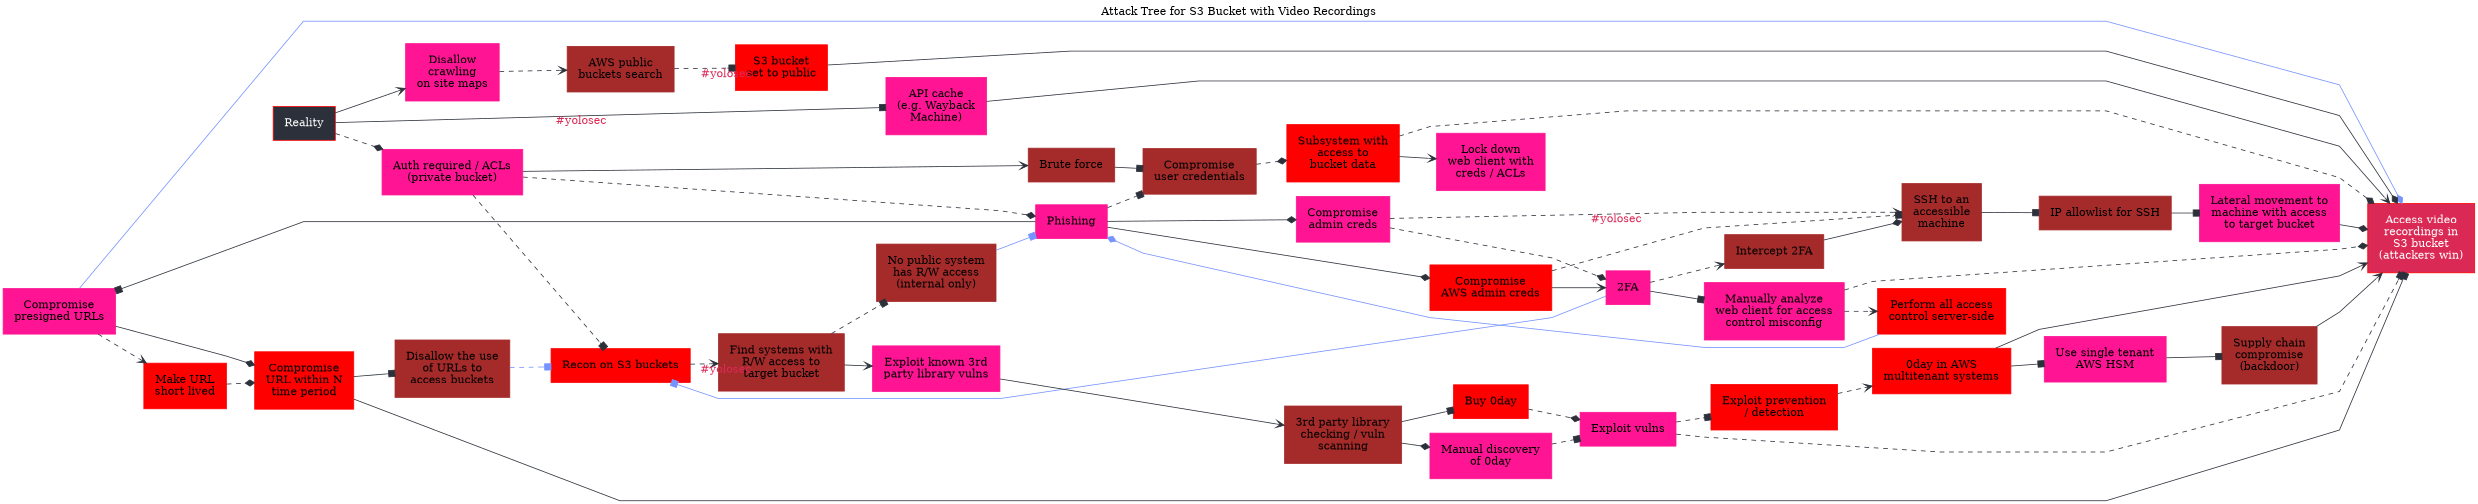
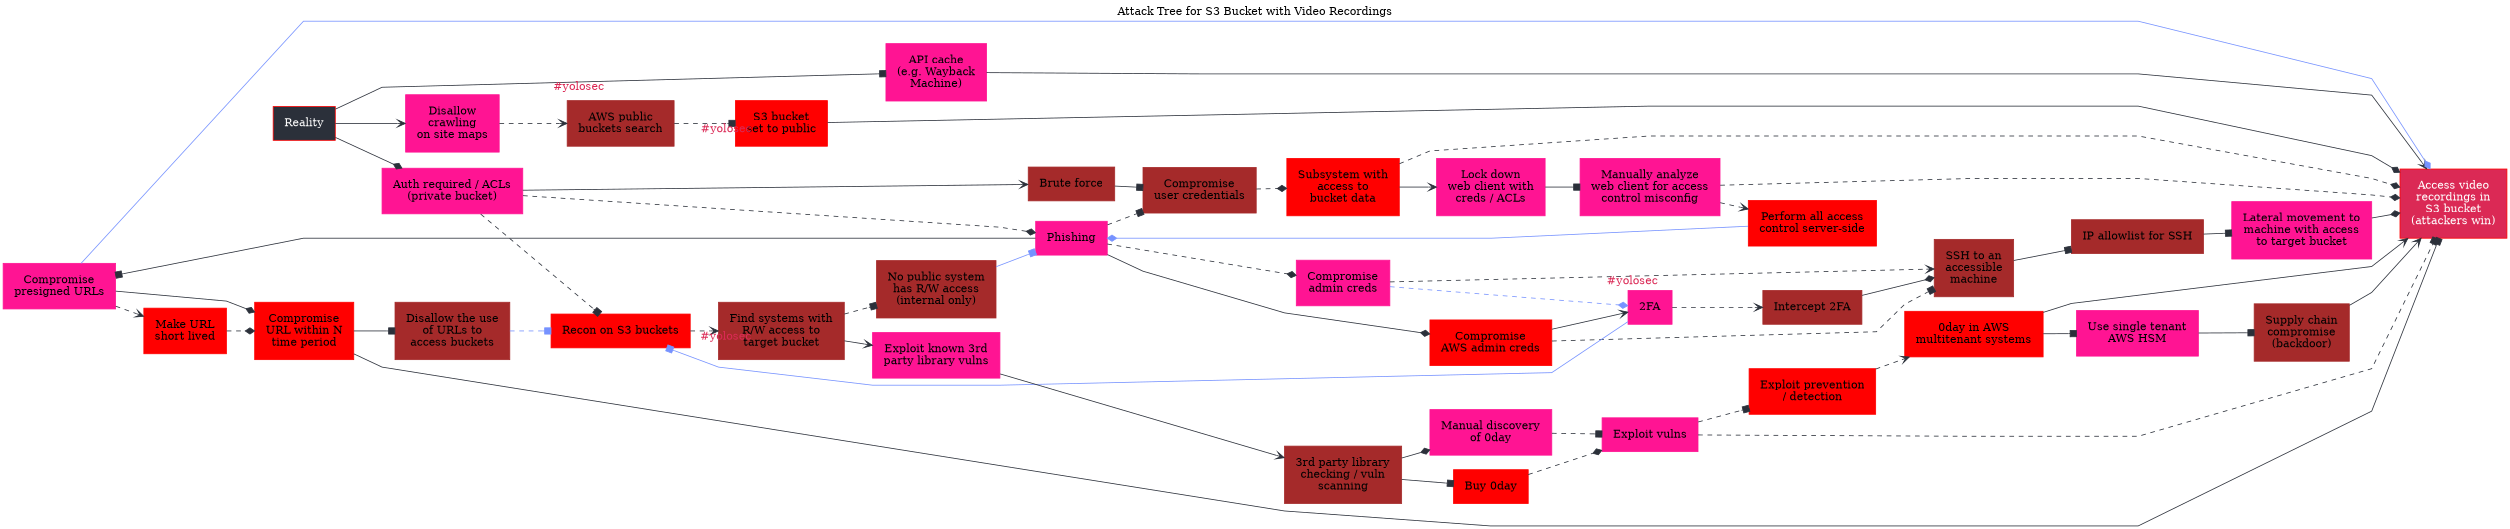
(355, 140) -> (364, 151)
(1197, 221) -> (1197, 259)
(1495, 247) -> (1504, 296)
(1673, 295) -> (1559, 187)
